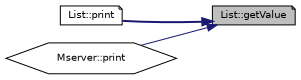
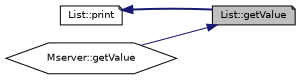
(162, 22) -> (172, 9)
(91, 58) -> (91, 58)
